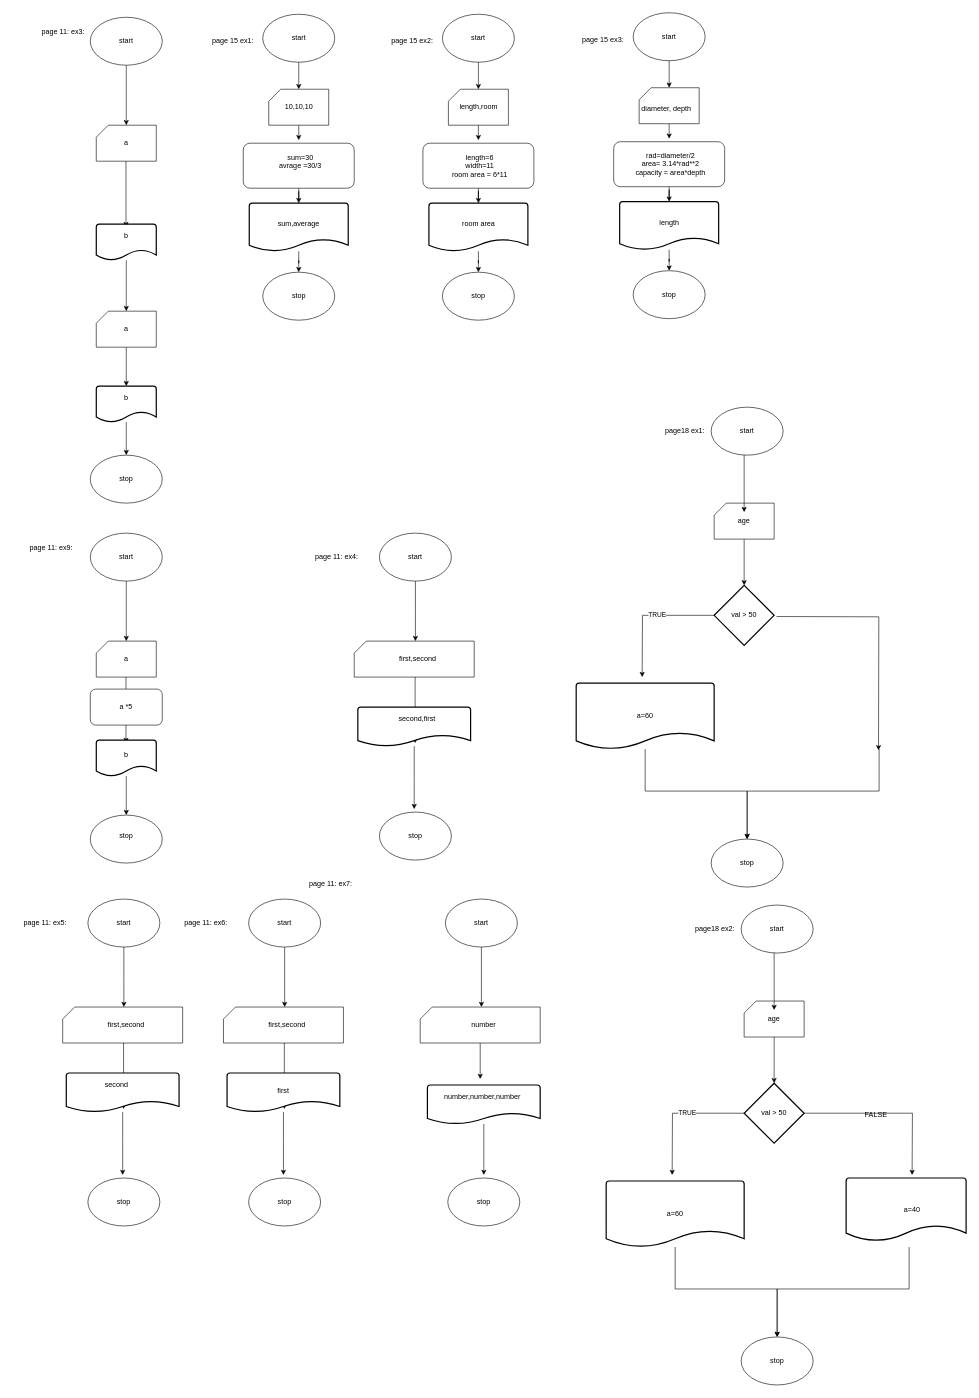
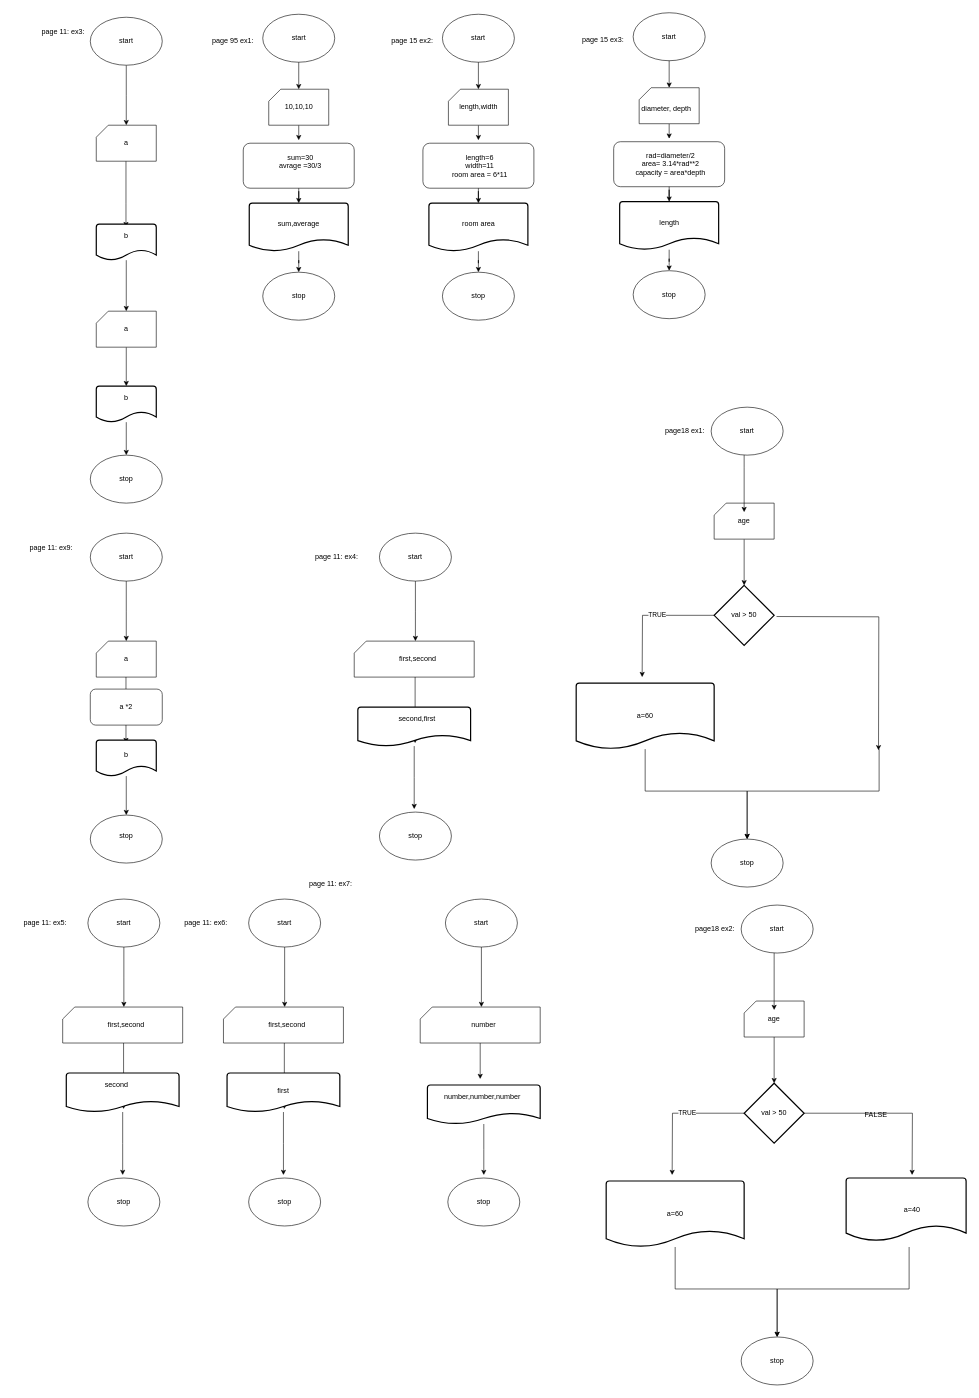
(233, 41) -> (233, 41)
(479, 107) -> (479, 107)
(126, 707) -> (126, 707)
